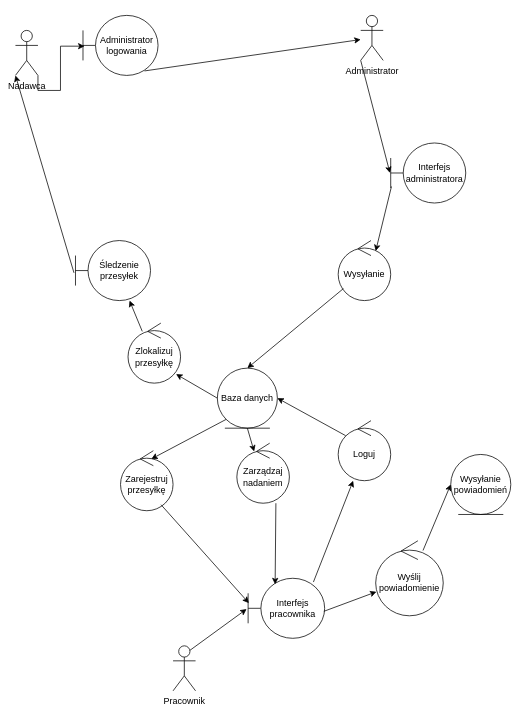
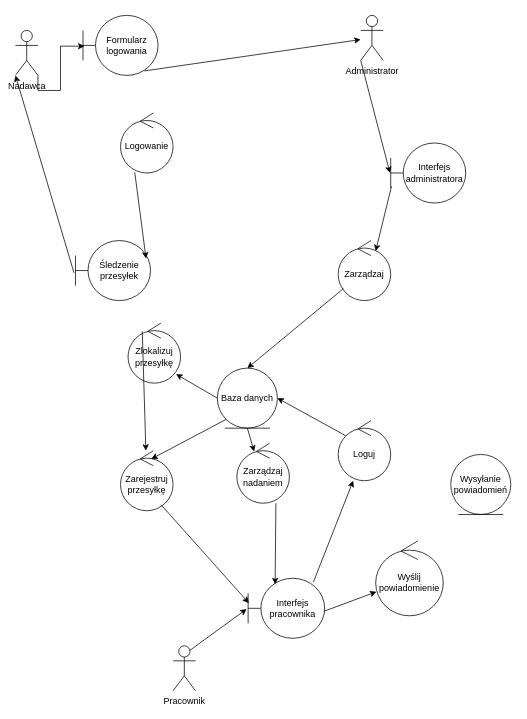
(127, 45) -> (127, 45)
none -> (147, 143)
none -> (140, 213)
(364, 274) -> (364, 274)
(137, 318) -> (143, 372)
(436, 519) -> none
